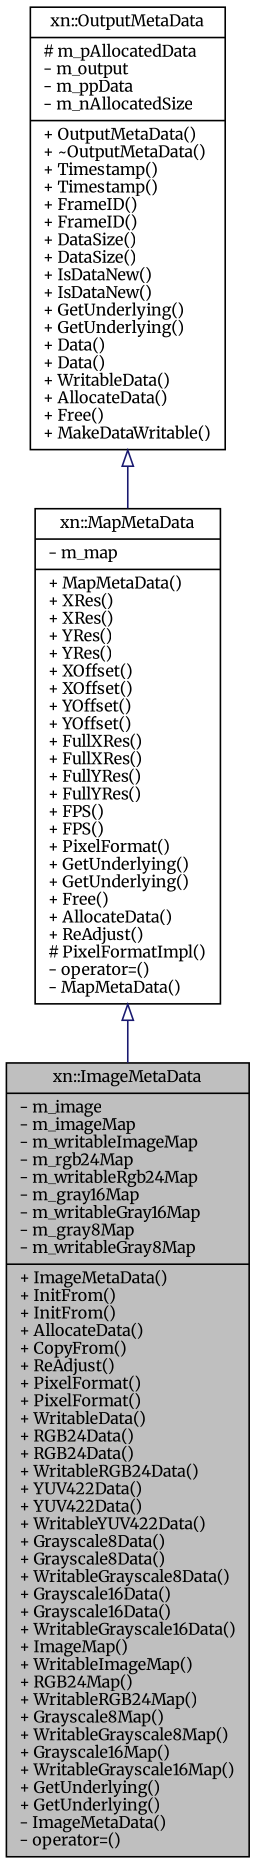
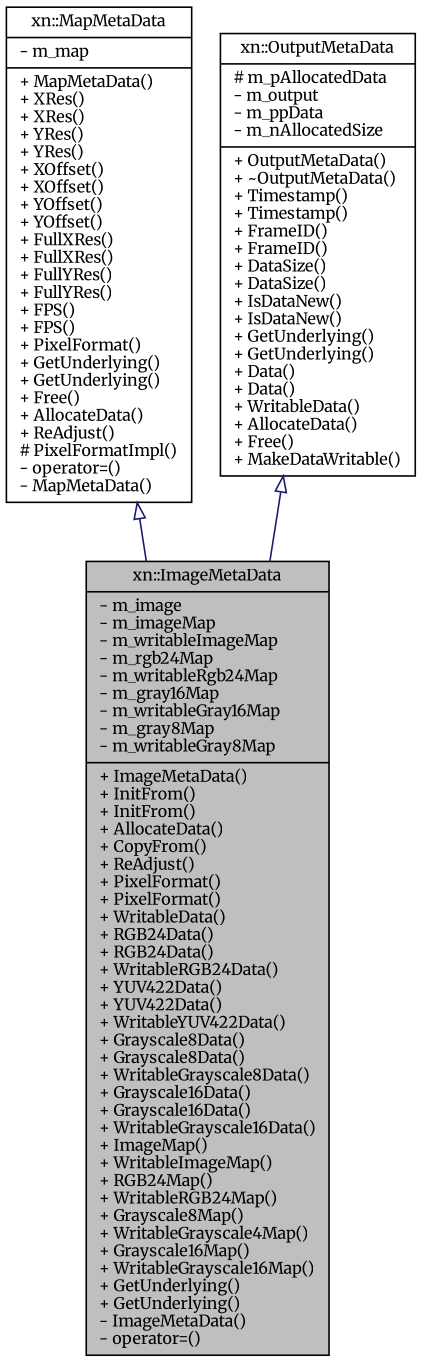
(128, 487) -> (275, 527)
(125, 1735) -> (204, 1234)
